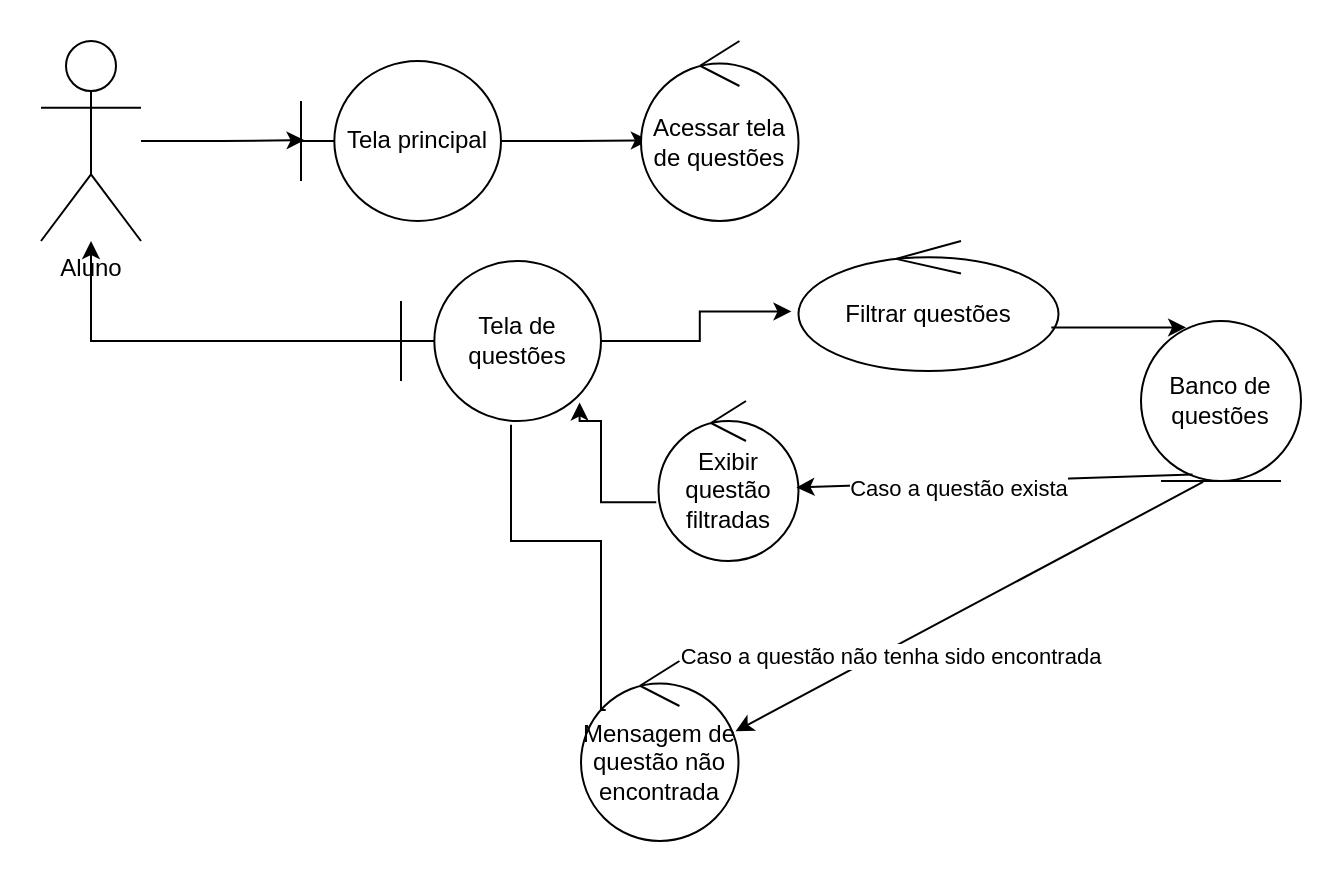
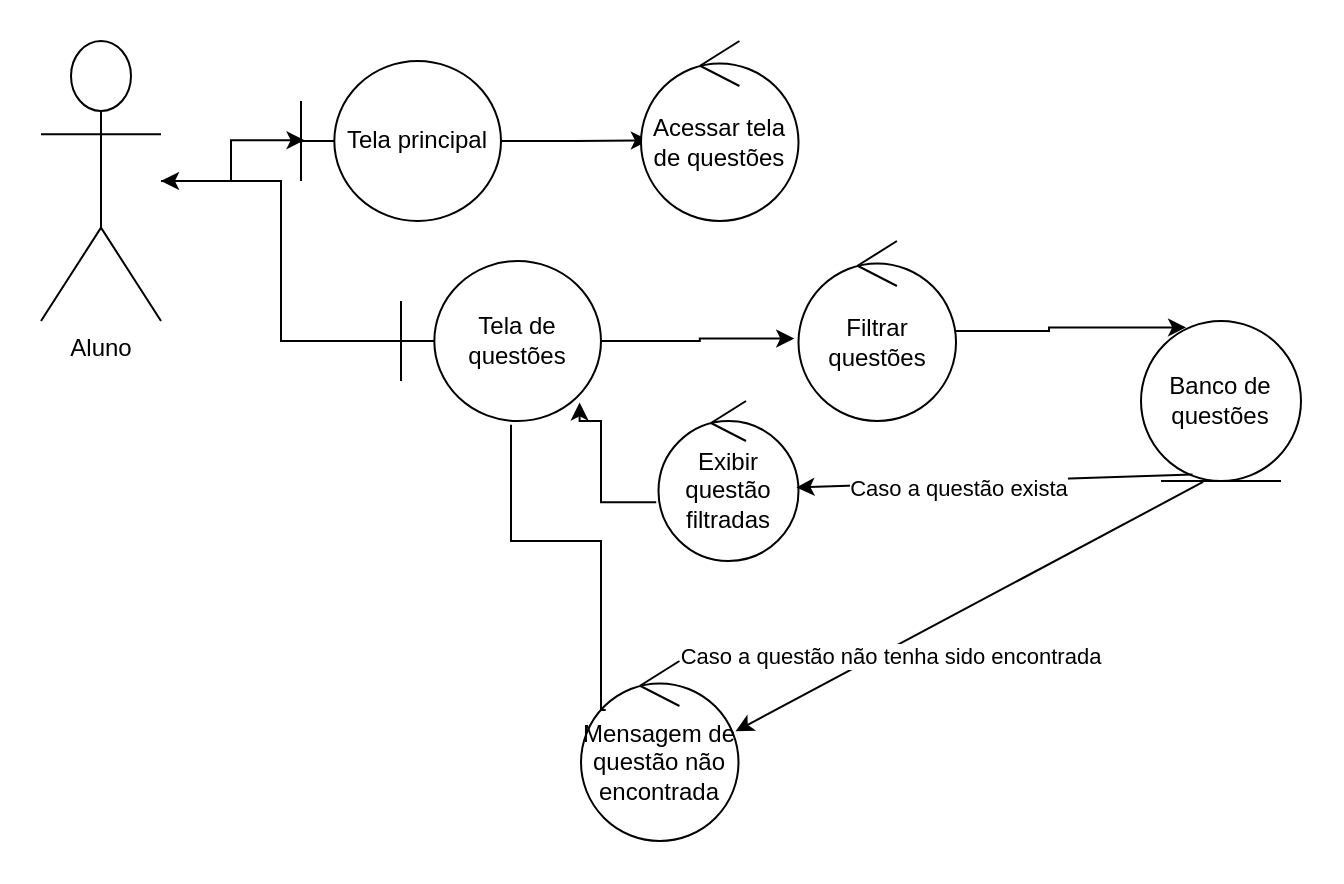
(91, 141) -> (101, 181)
(929, 306) -> (877, 331)
